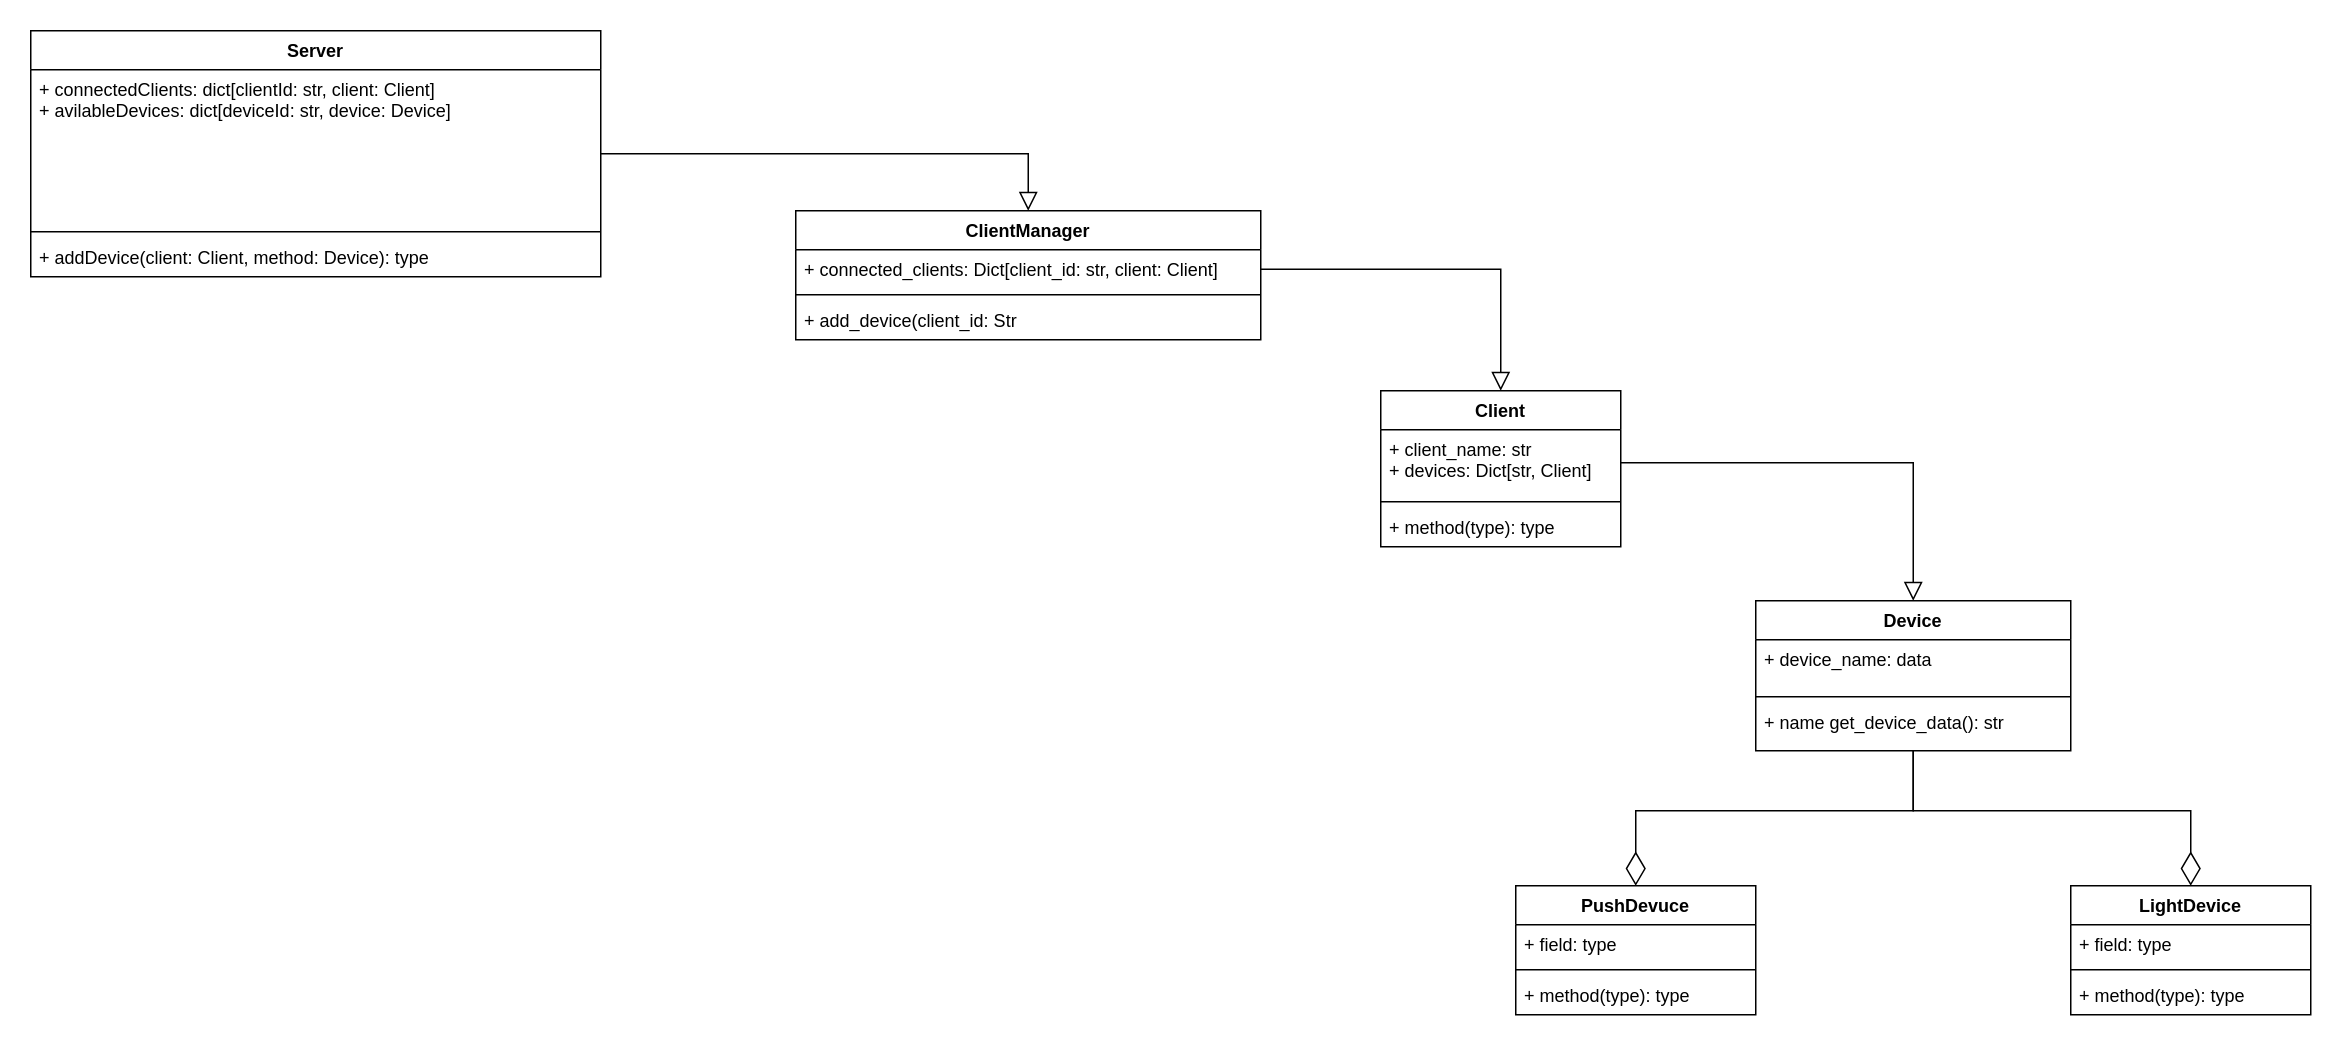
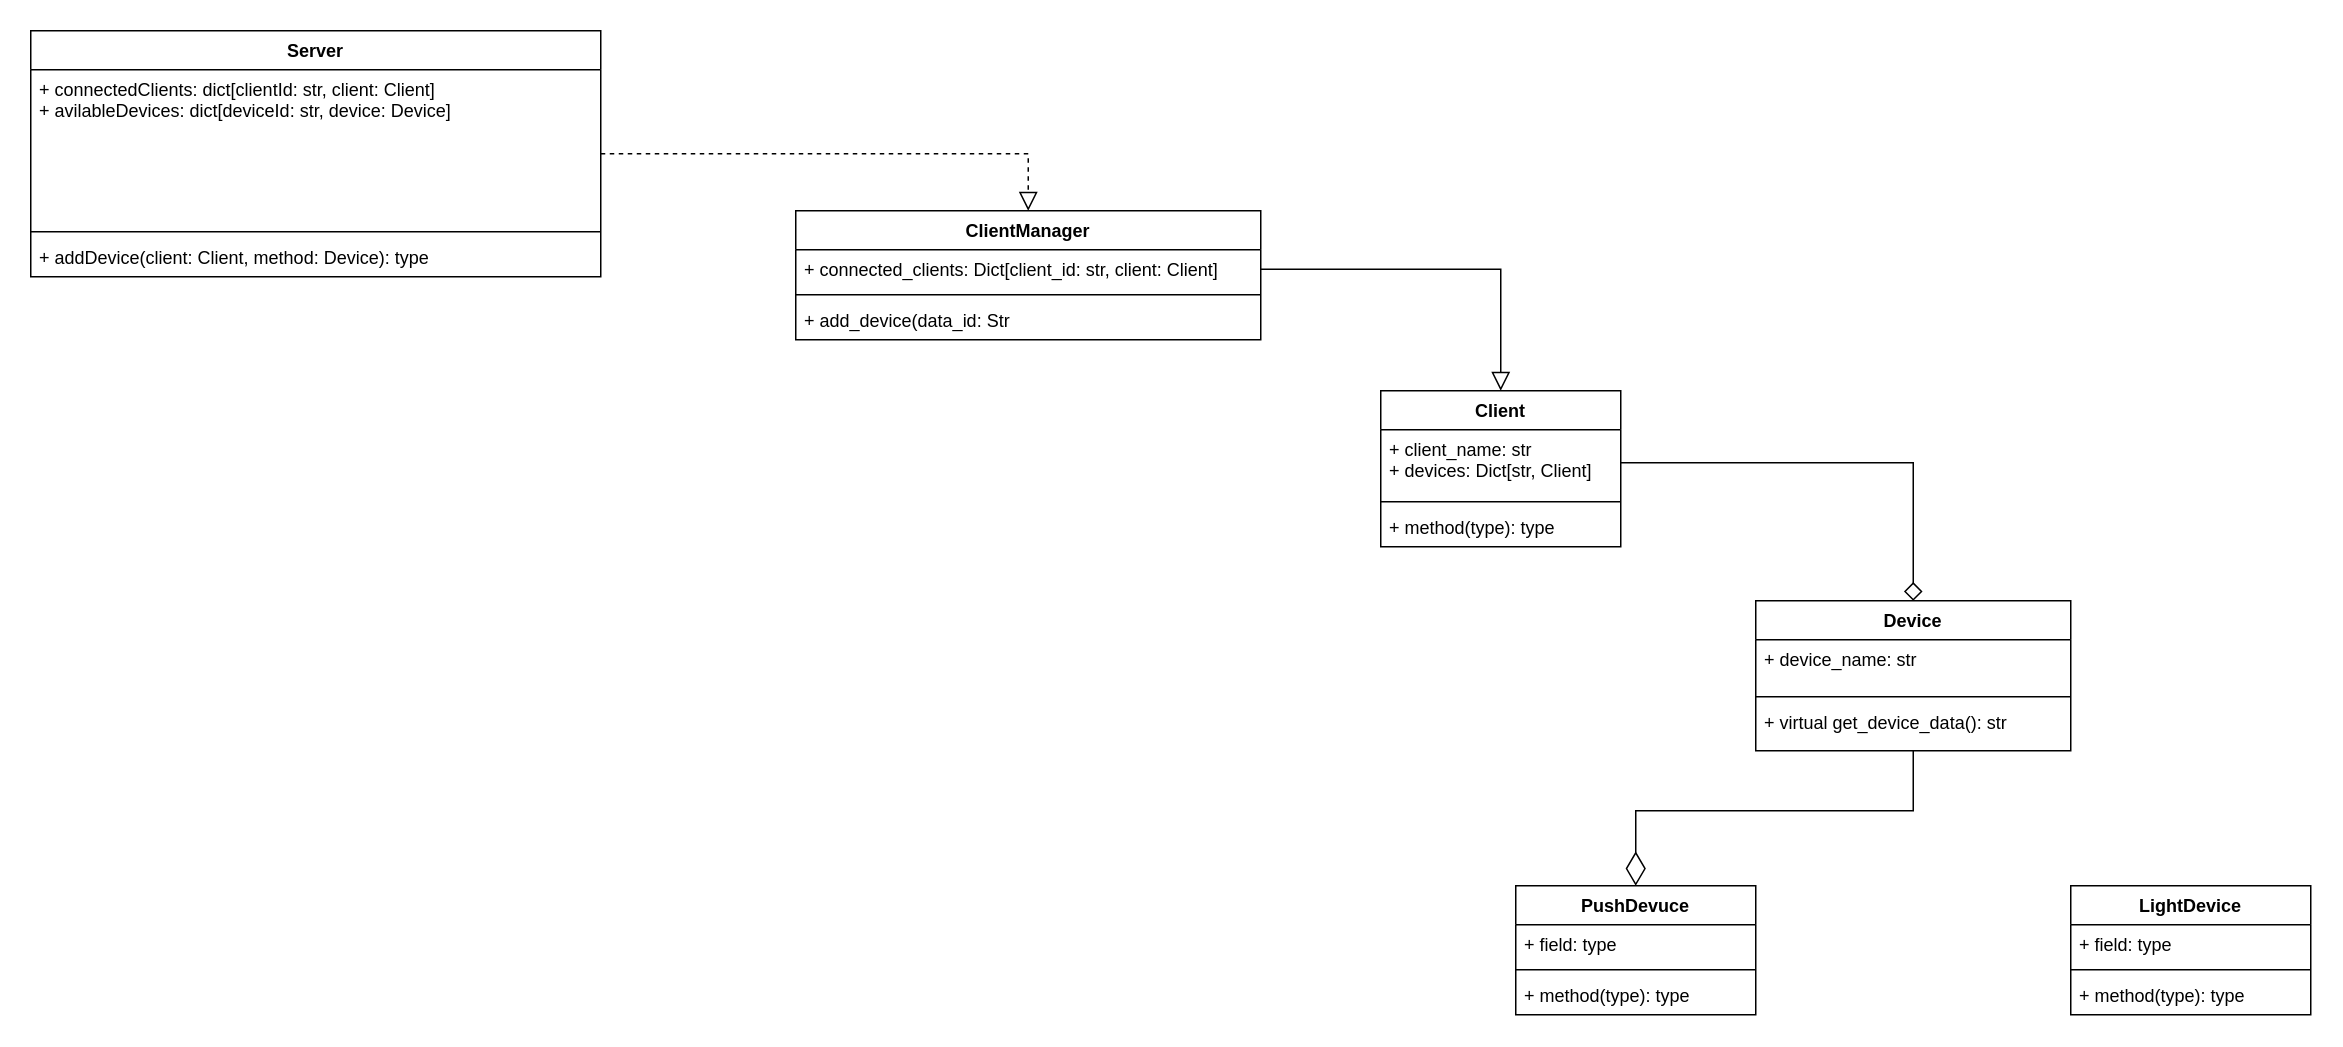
(834, 154) -> (834, 154)
(924, 321) -> (918, 321)
(1913, 581) -> (1913, 581)
(1850, 660) -> (1845, 660)
(1898, 723) -> (1909, 723)
(2074, 811) -> none
